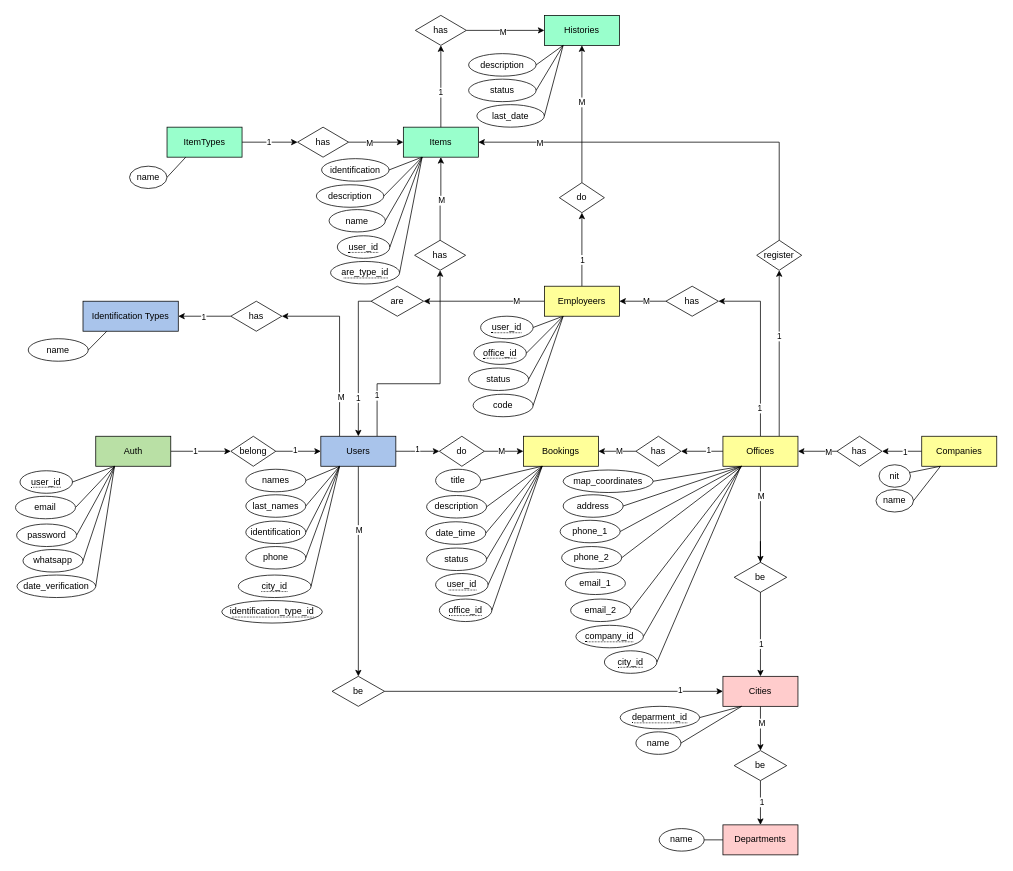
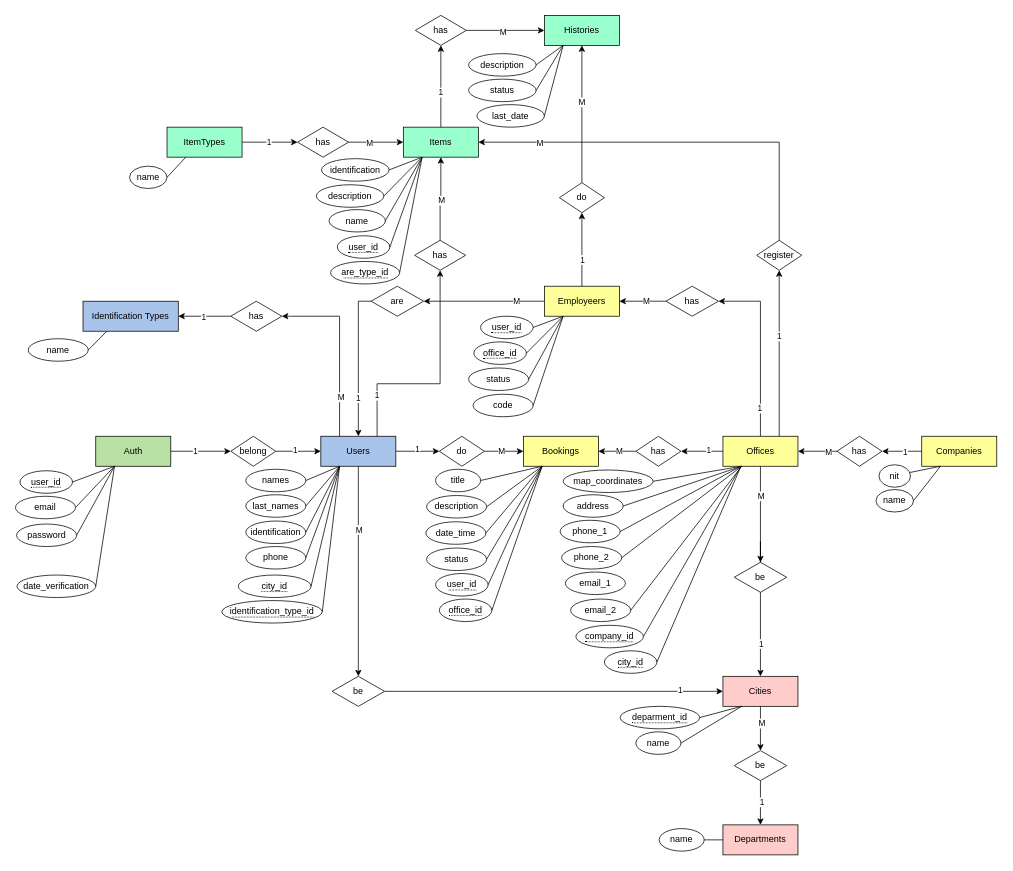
(97, 520) -> none
none -> (330, 542)
(53, 561) -> none
